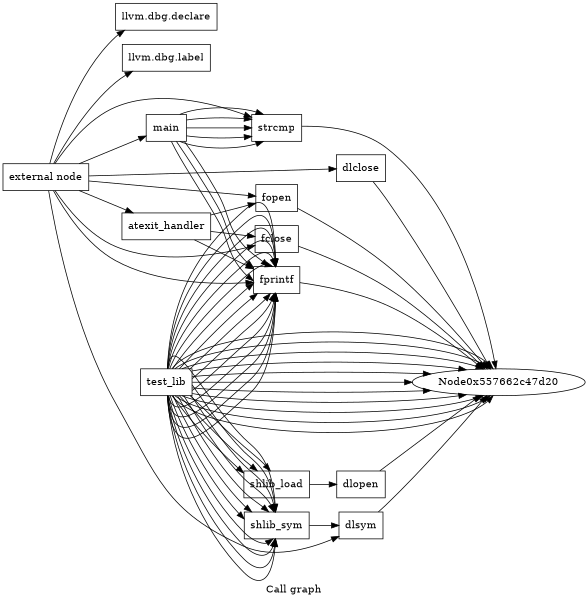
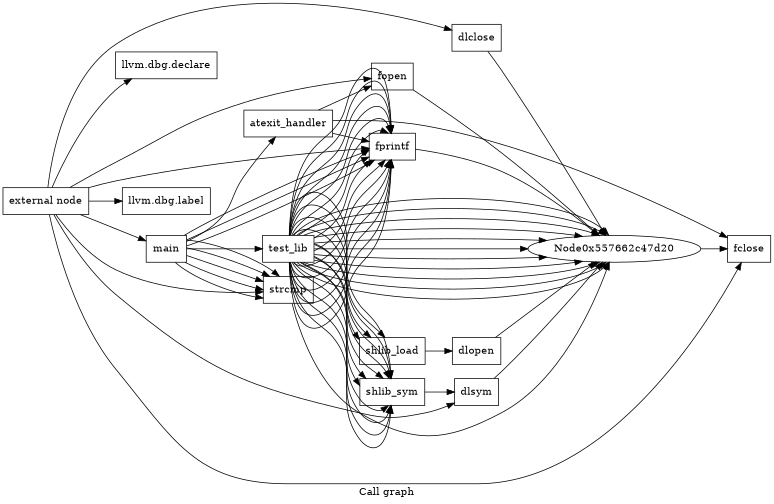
(103, 200) -> (233, 197)
none -> (221, 249)
(396, 294) -> (710, 249)
